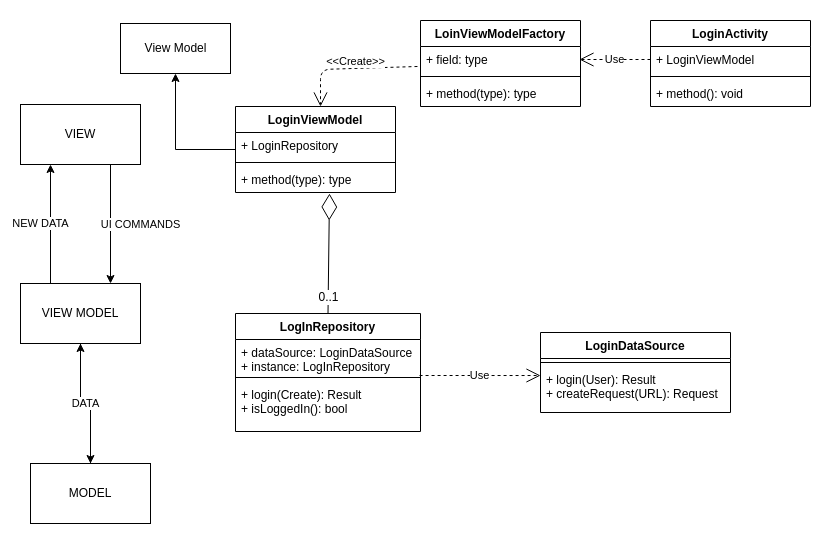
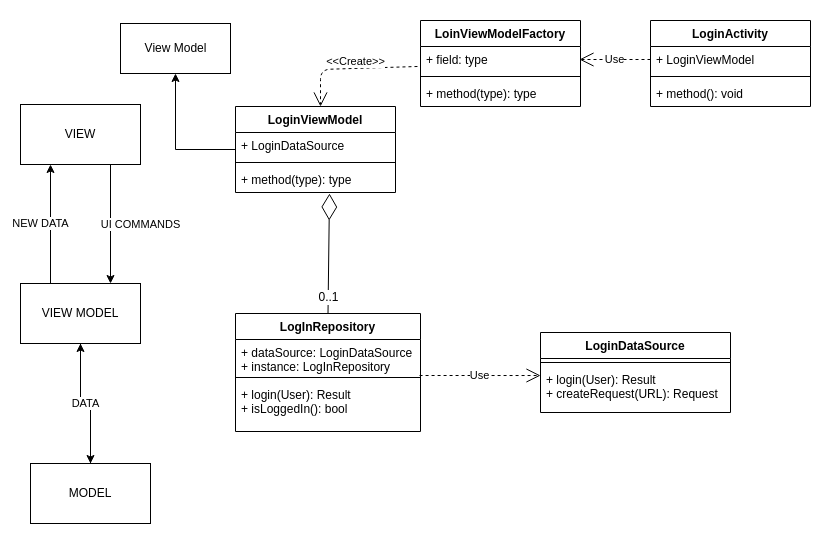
(293, 146) -> (295, 146)
(309, 395) -> (302, 395)
